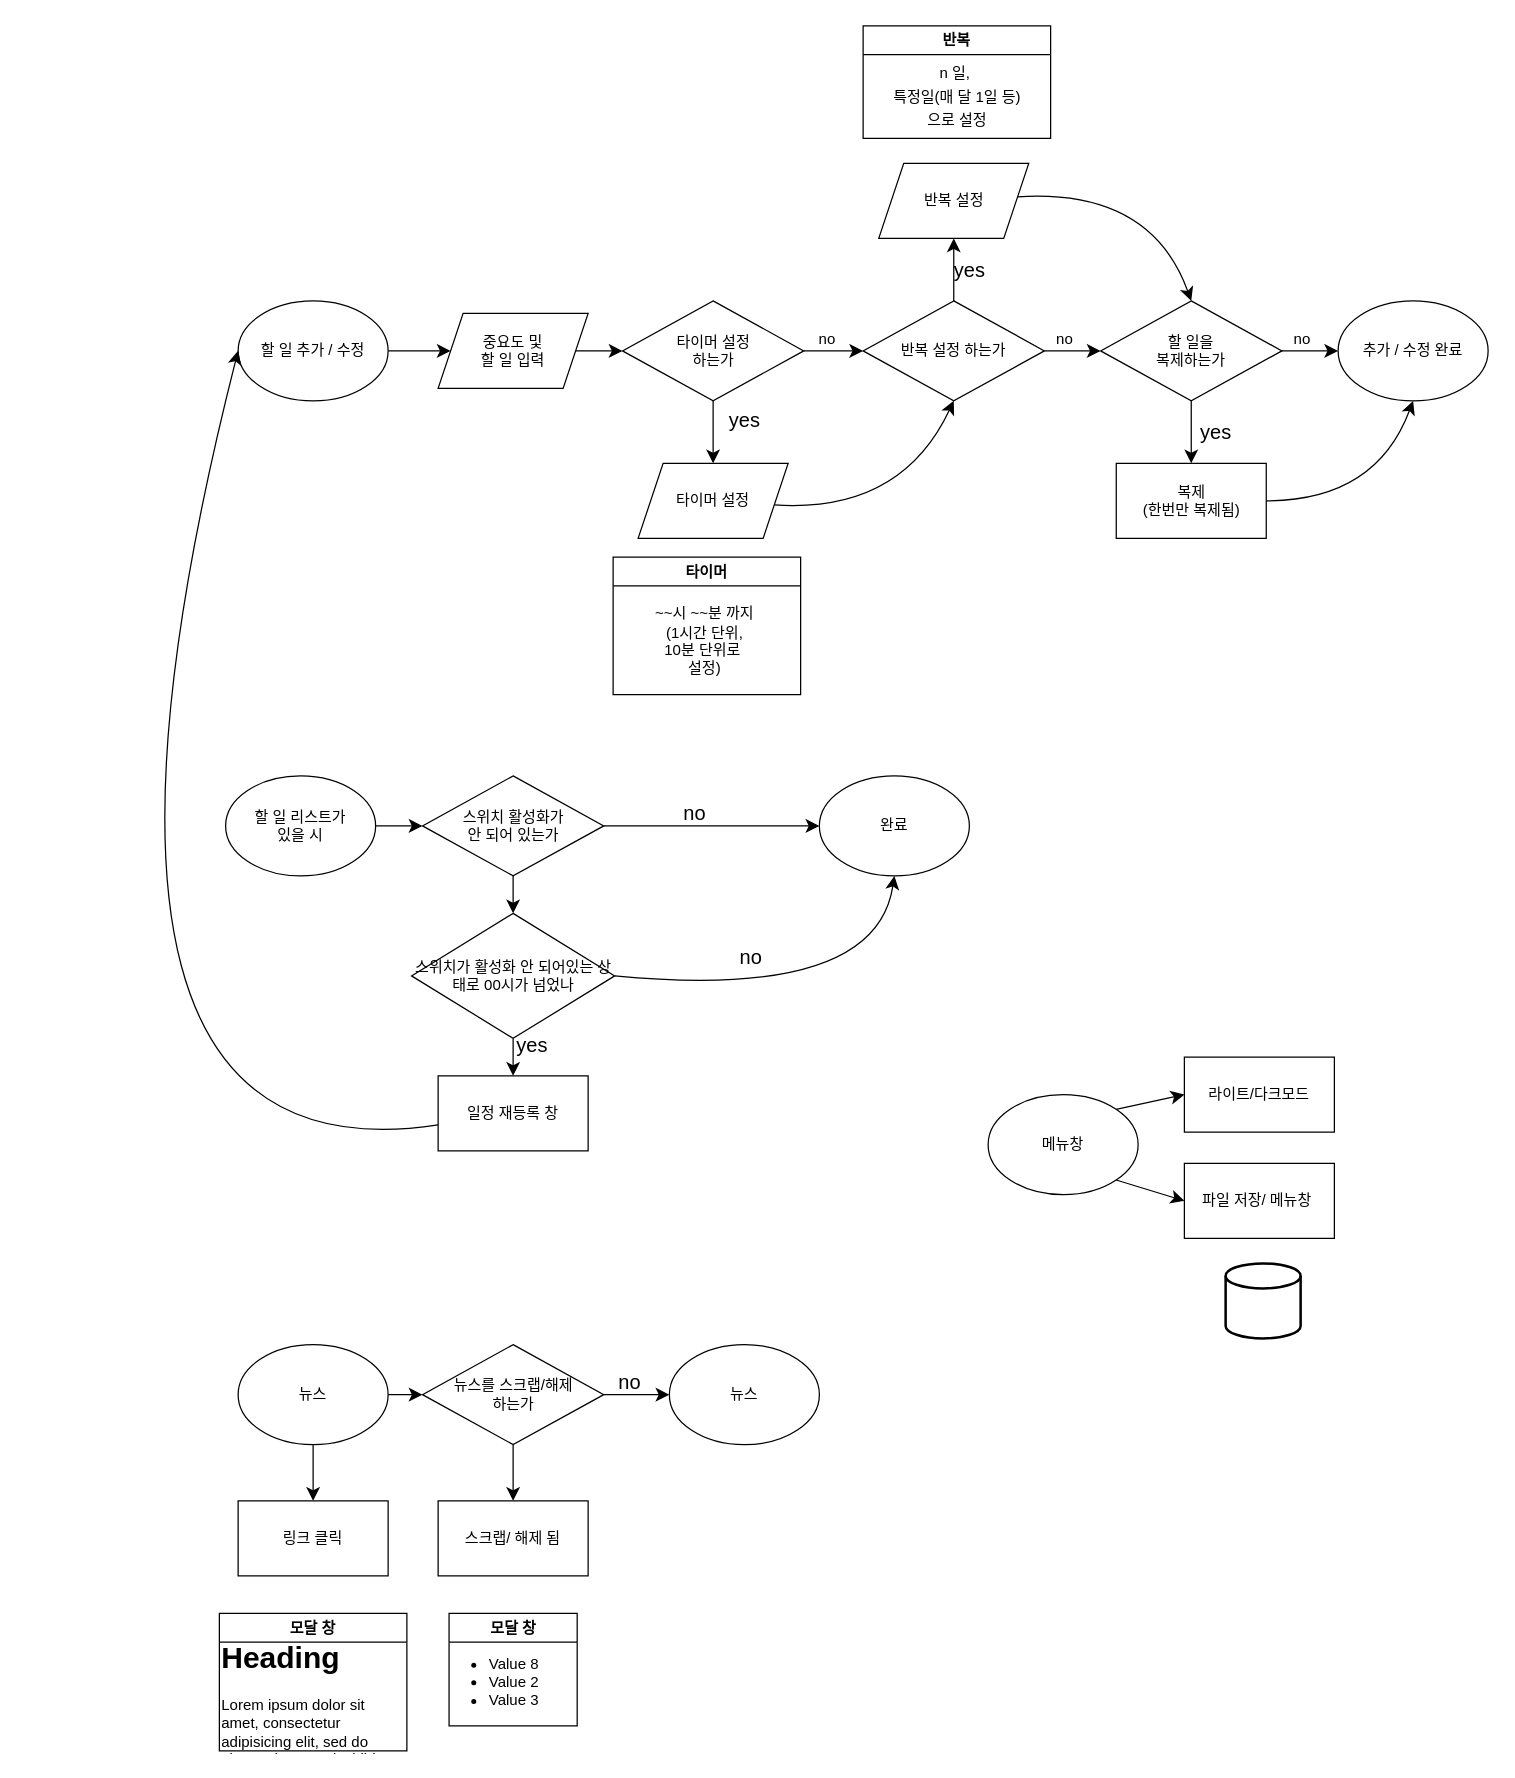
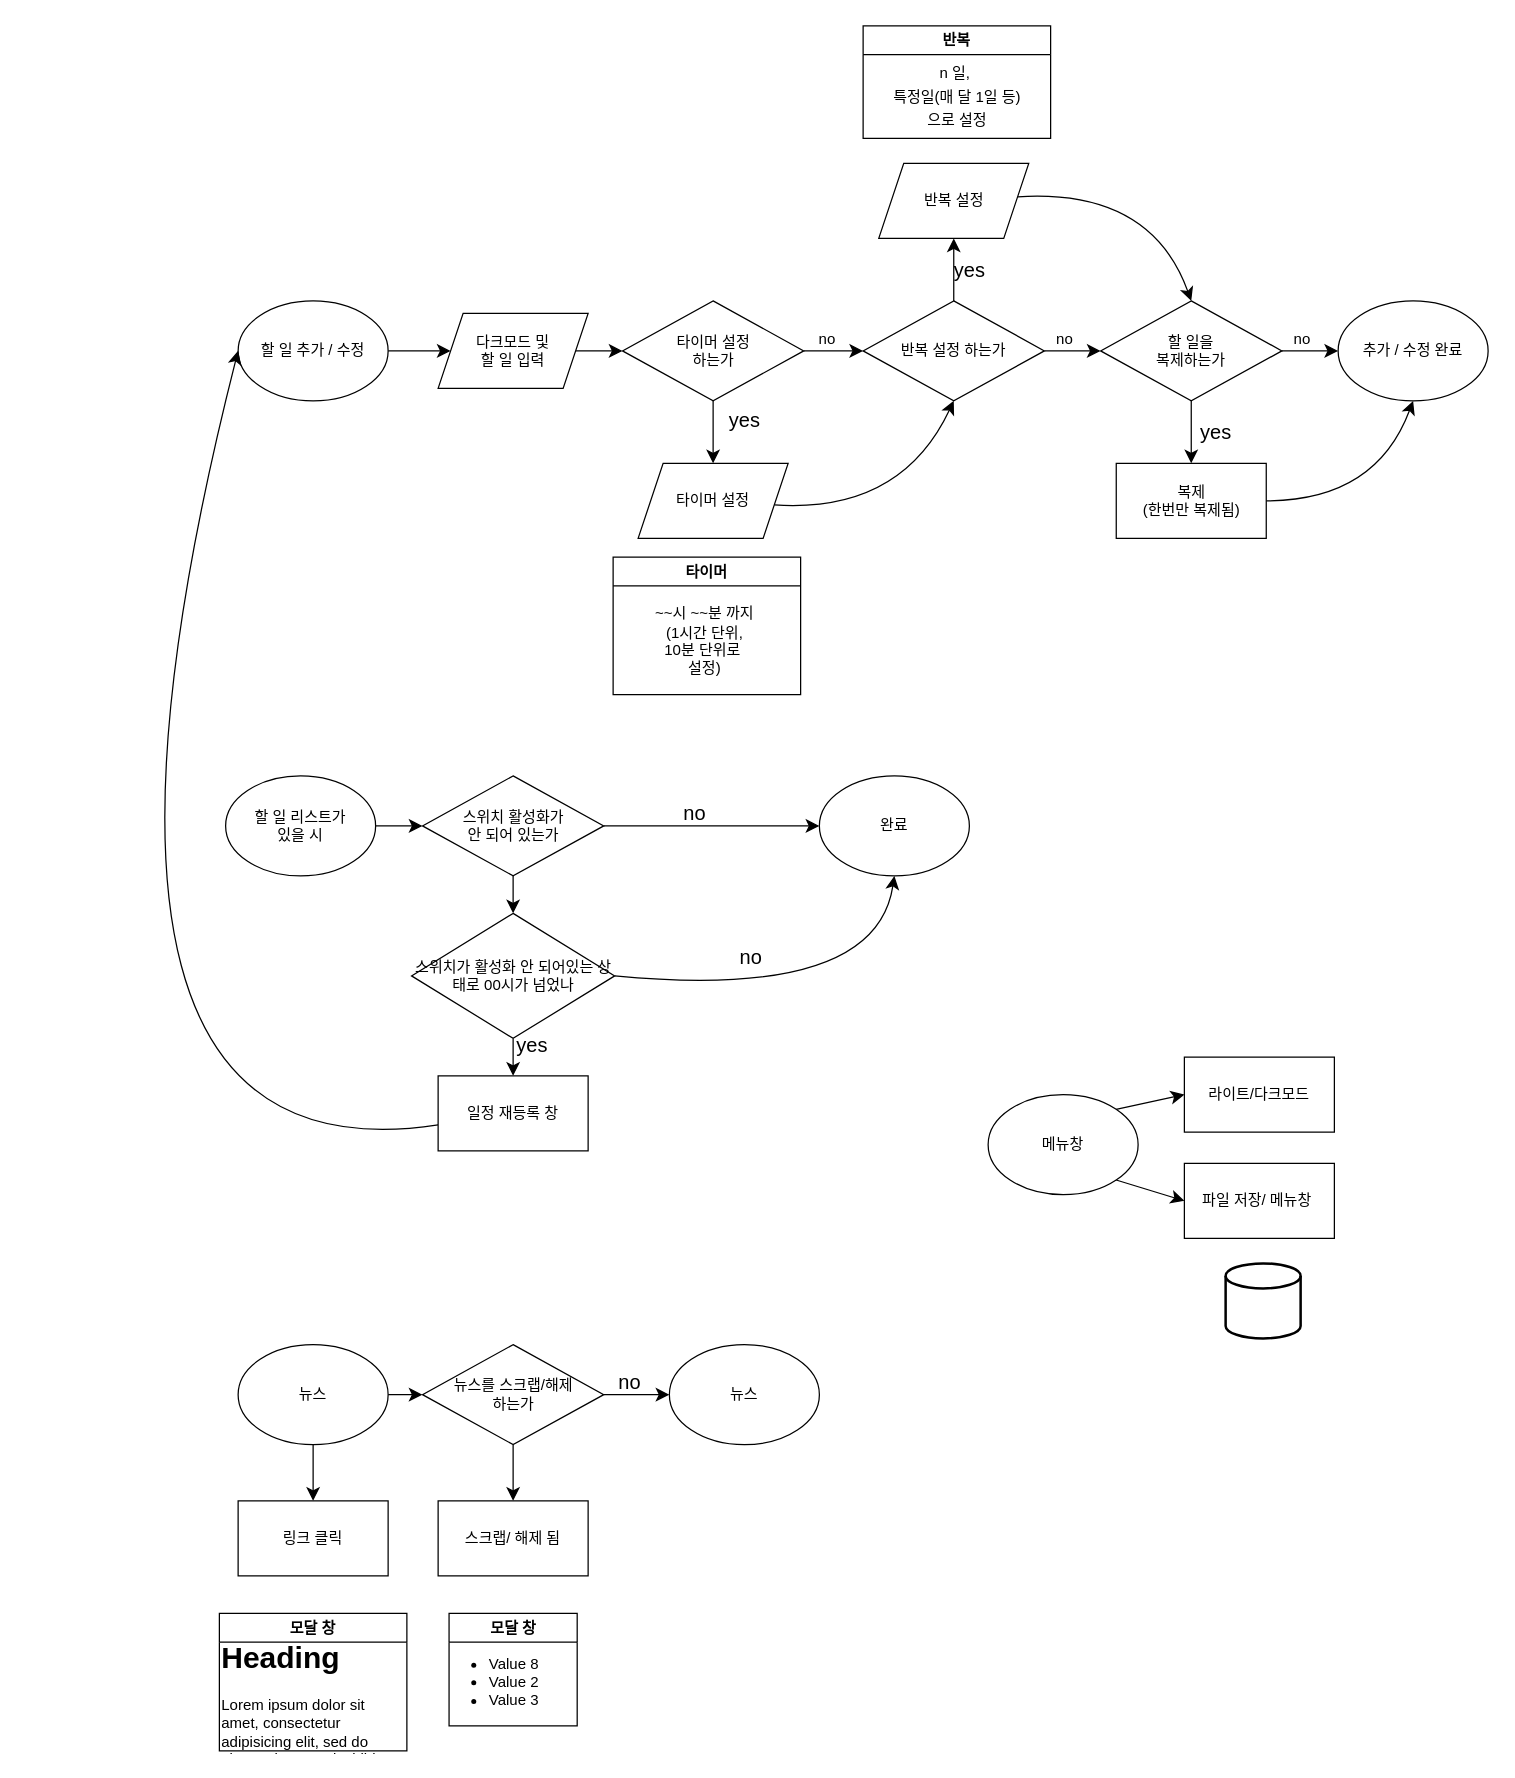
(513, 351) -> (513, 351)
